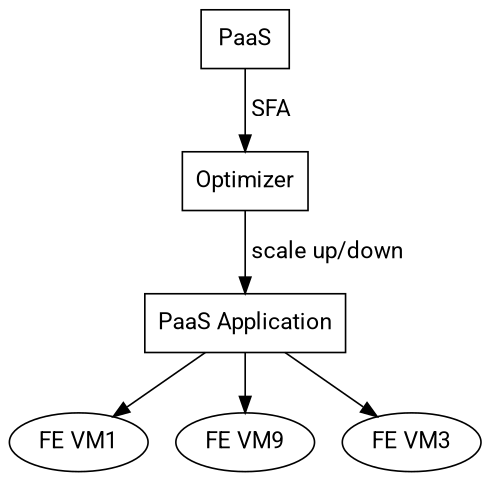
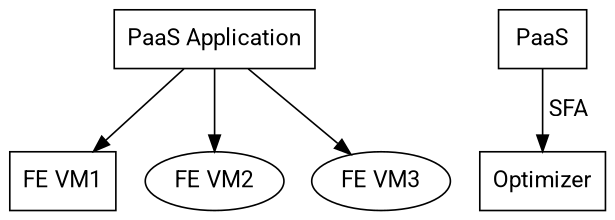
(245, 244) -> none
(79, 442) -> (63, 181)
(245, 442) -> (215, 181)
